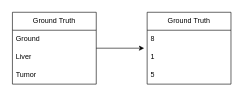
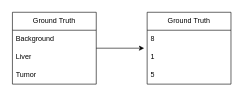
(28, 39) -> (36, 39)
